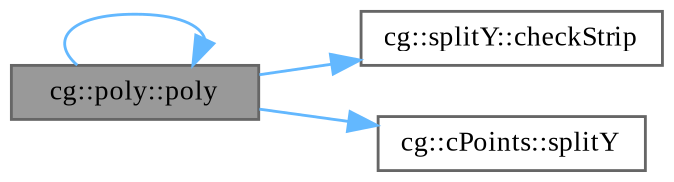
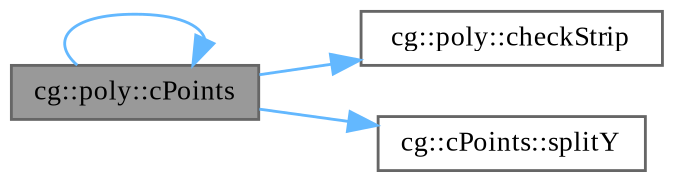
(512, 38) -> (512, 38)
(135, 92) -> (135, 92)
